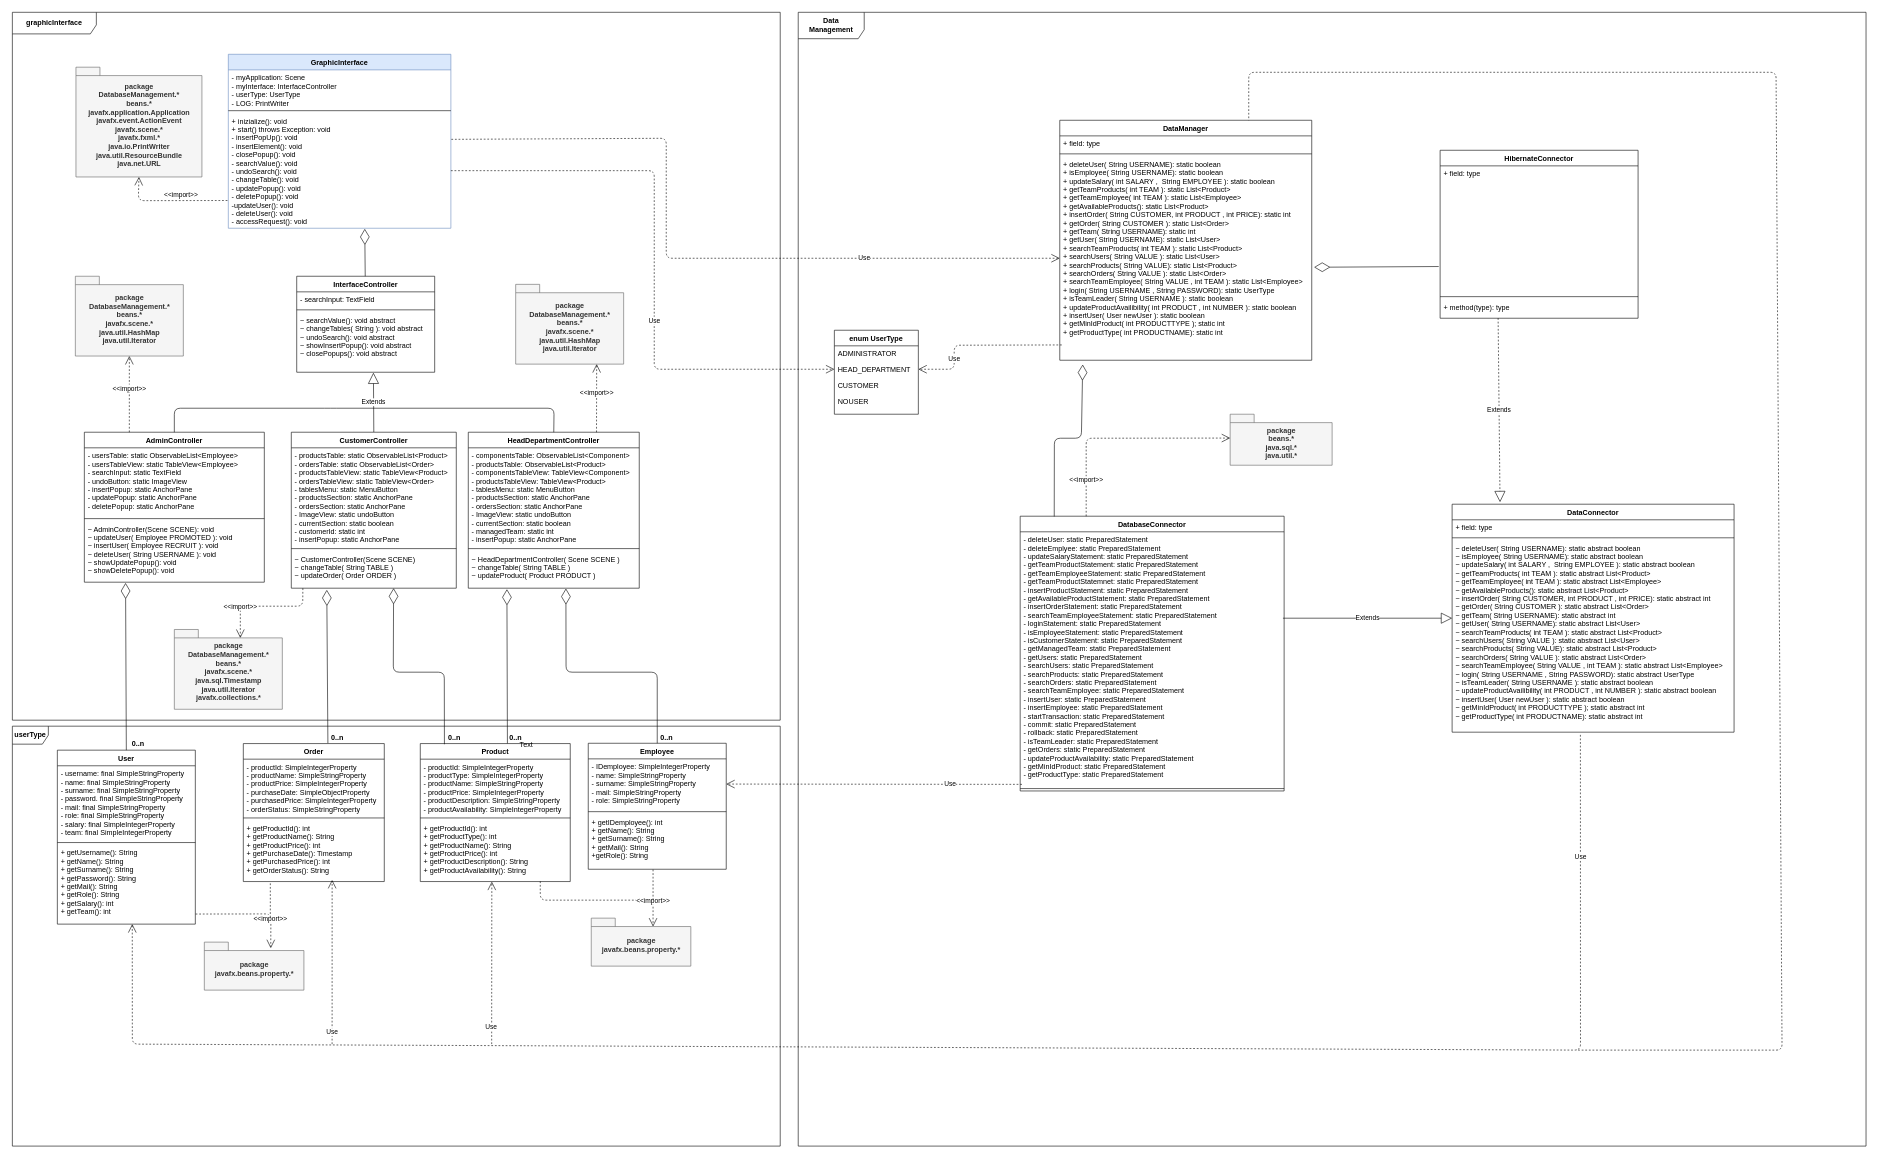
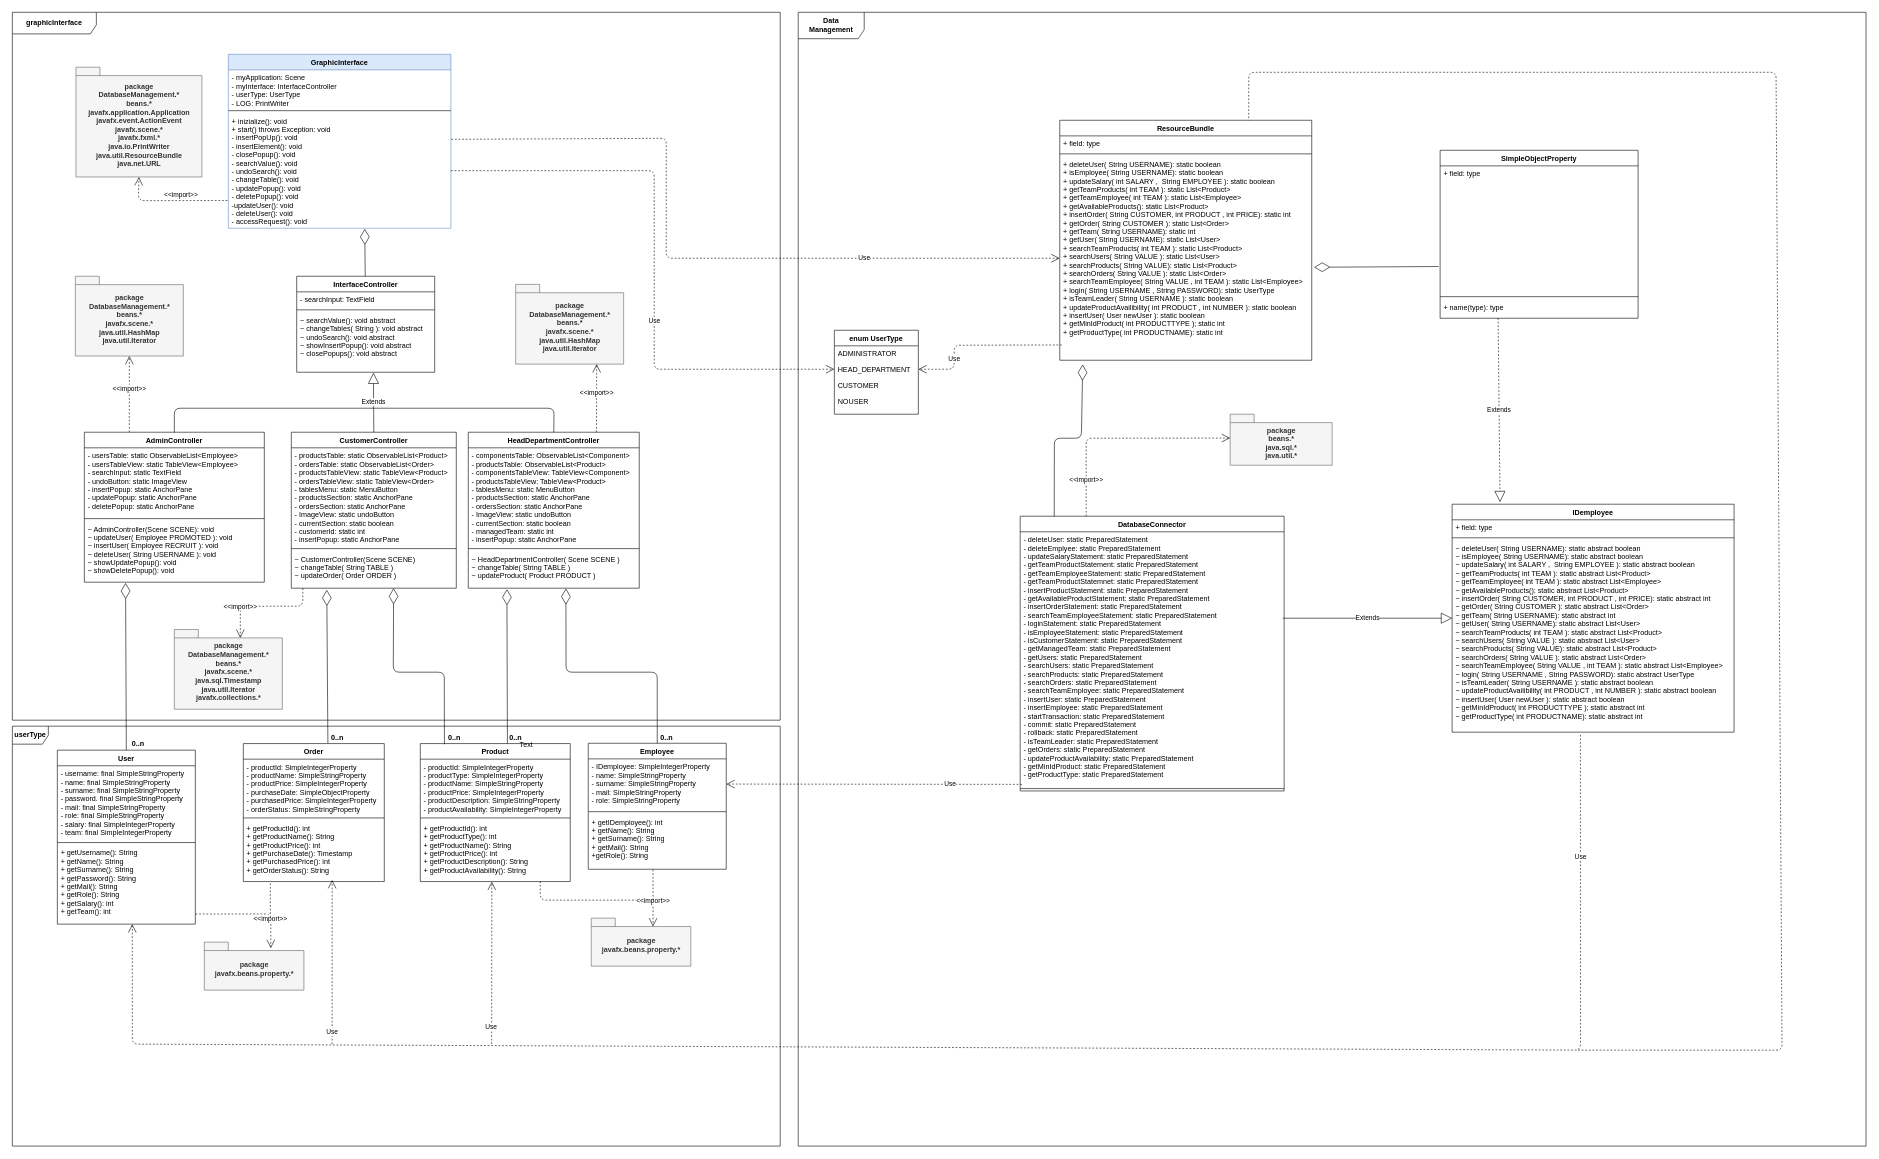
(1186, 128) -> (1186, 128)
(1539, 158) -> (1539, 158)
(1481, 307) -> (1477, 307)
(1593, 512) -> (1593, 512)
